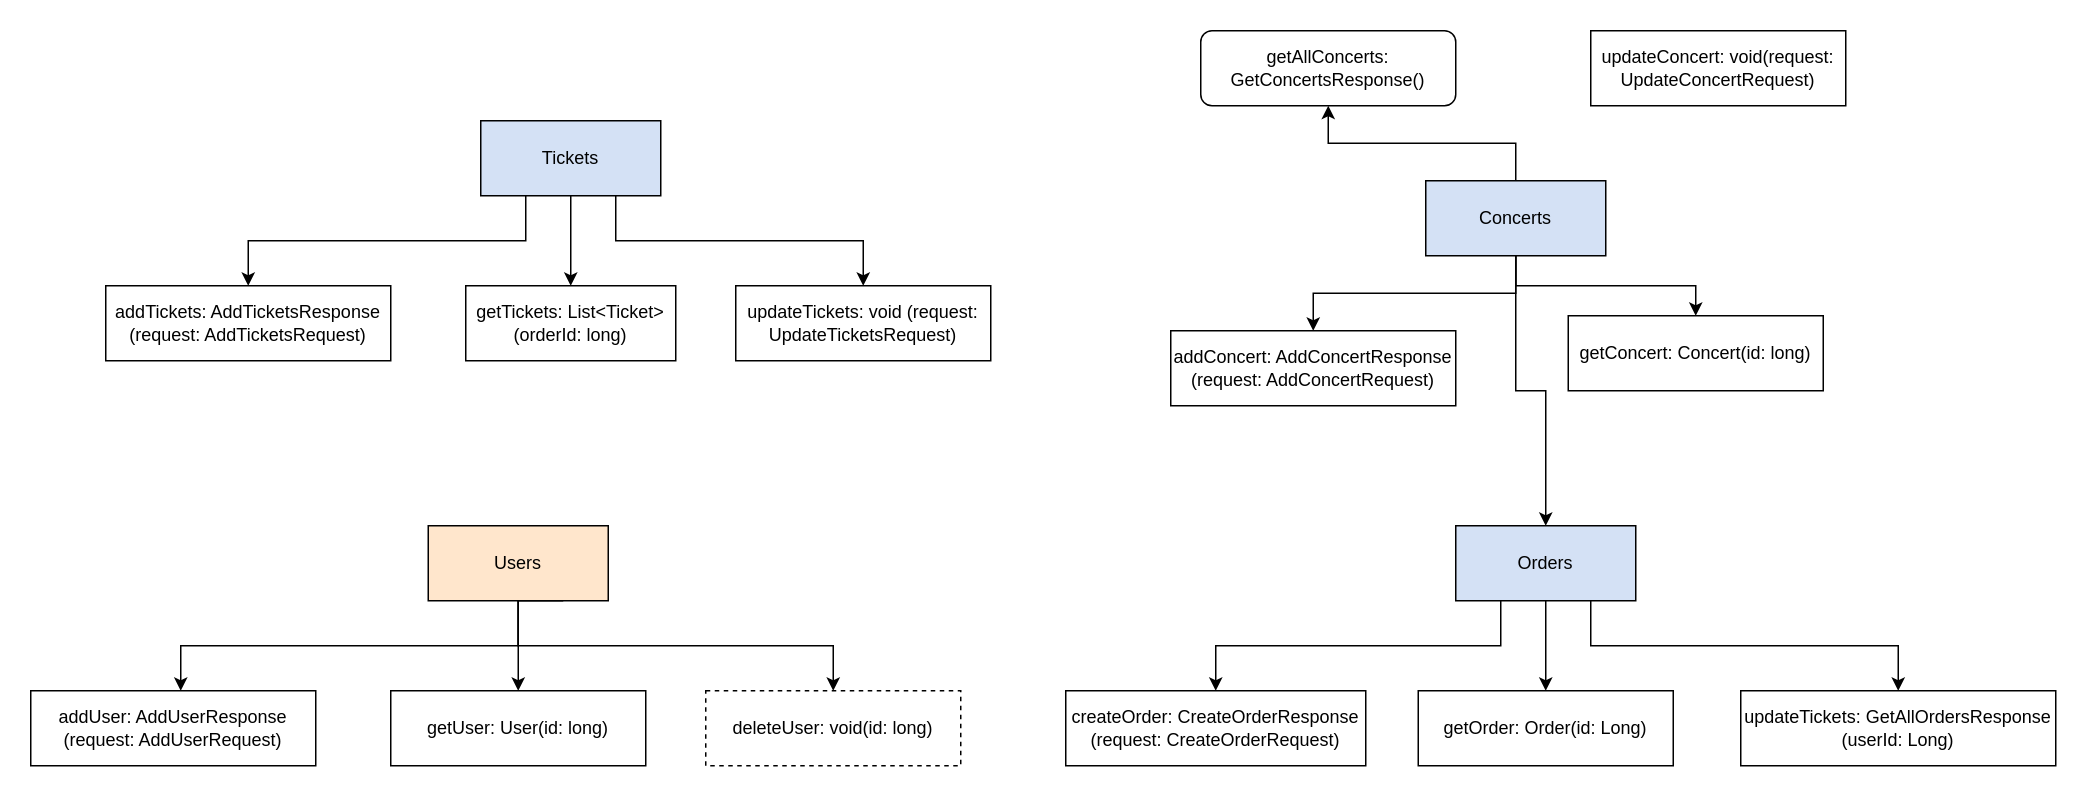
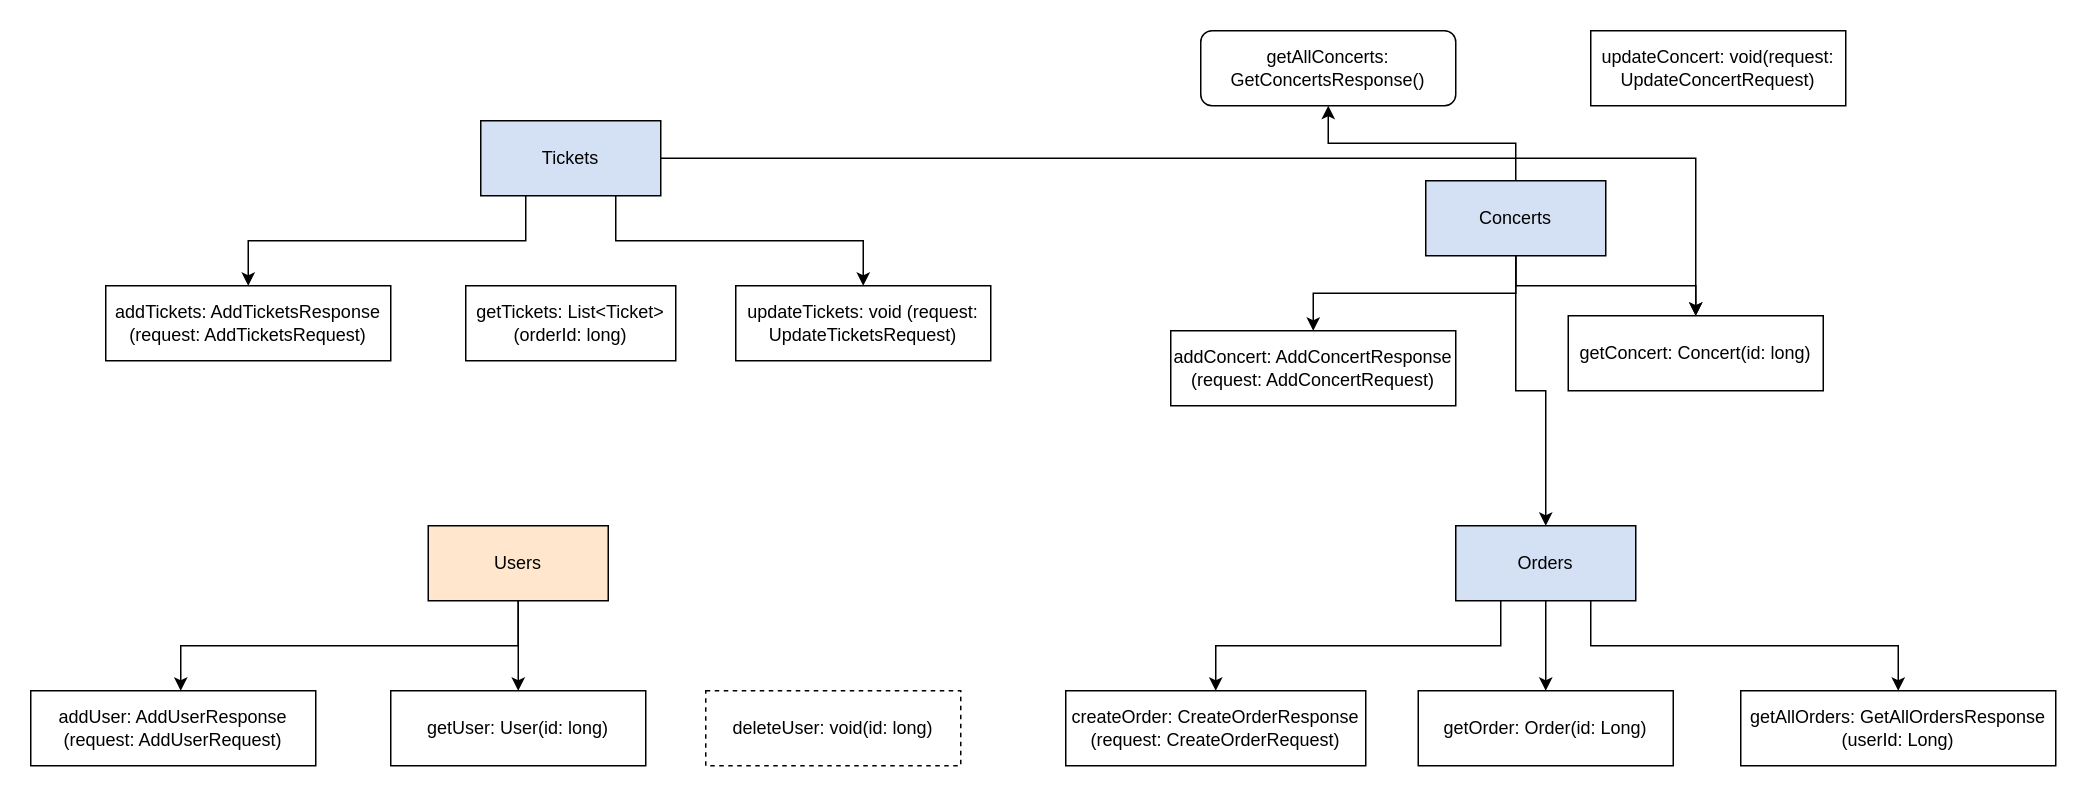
(571, 236) -> (1241, 158)
(694, 646) -> none
(1898, 728) -> (1898, 728)
